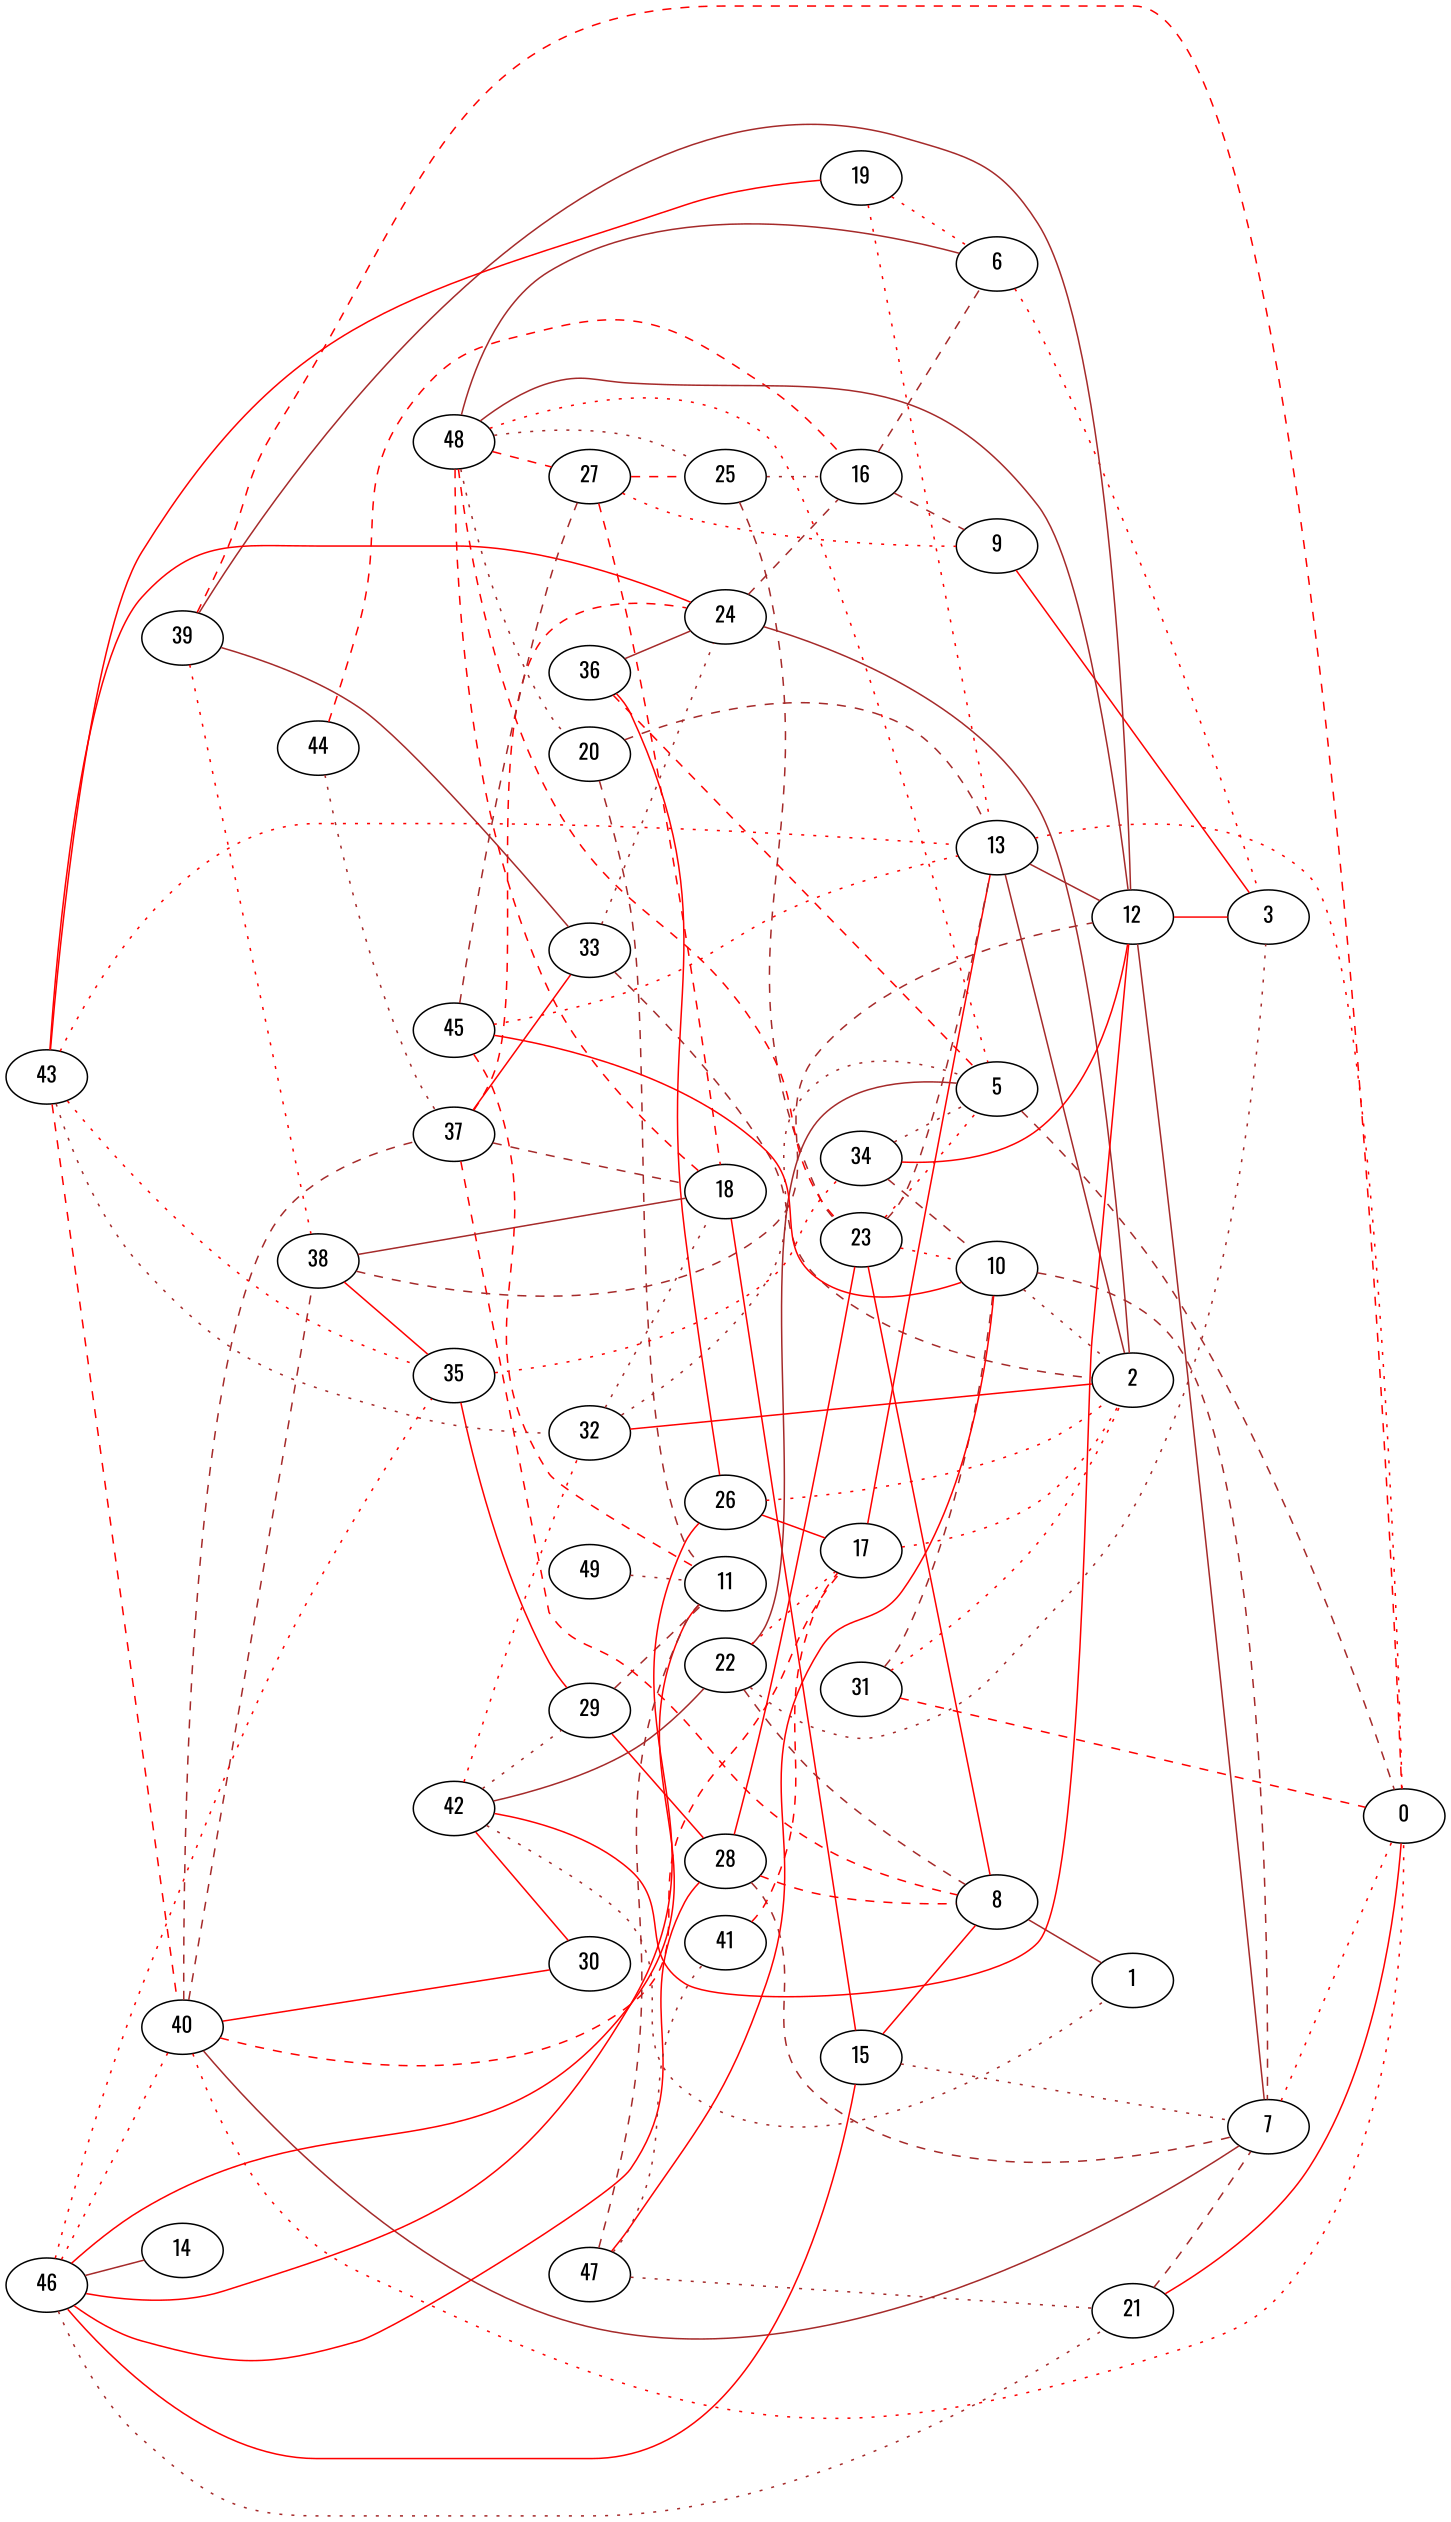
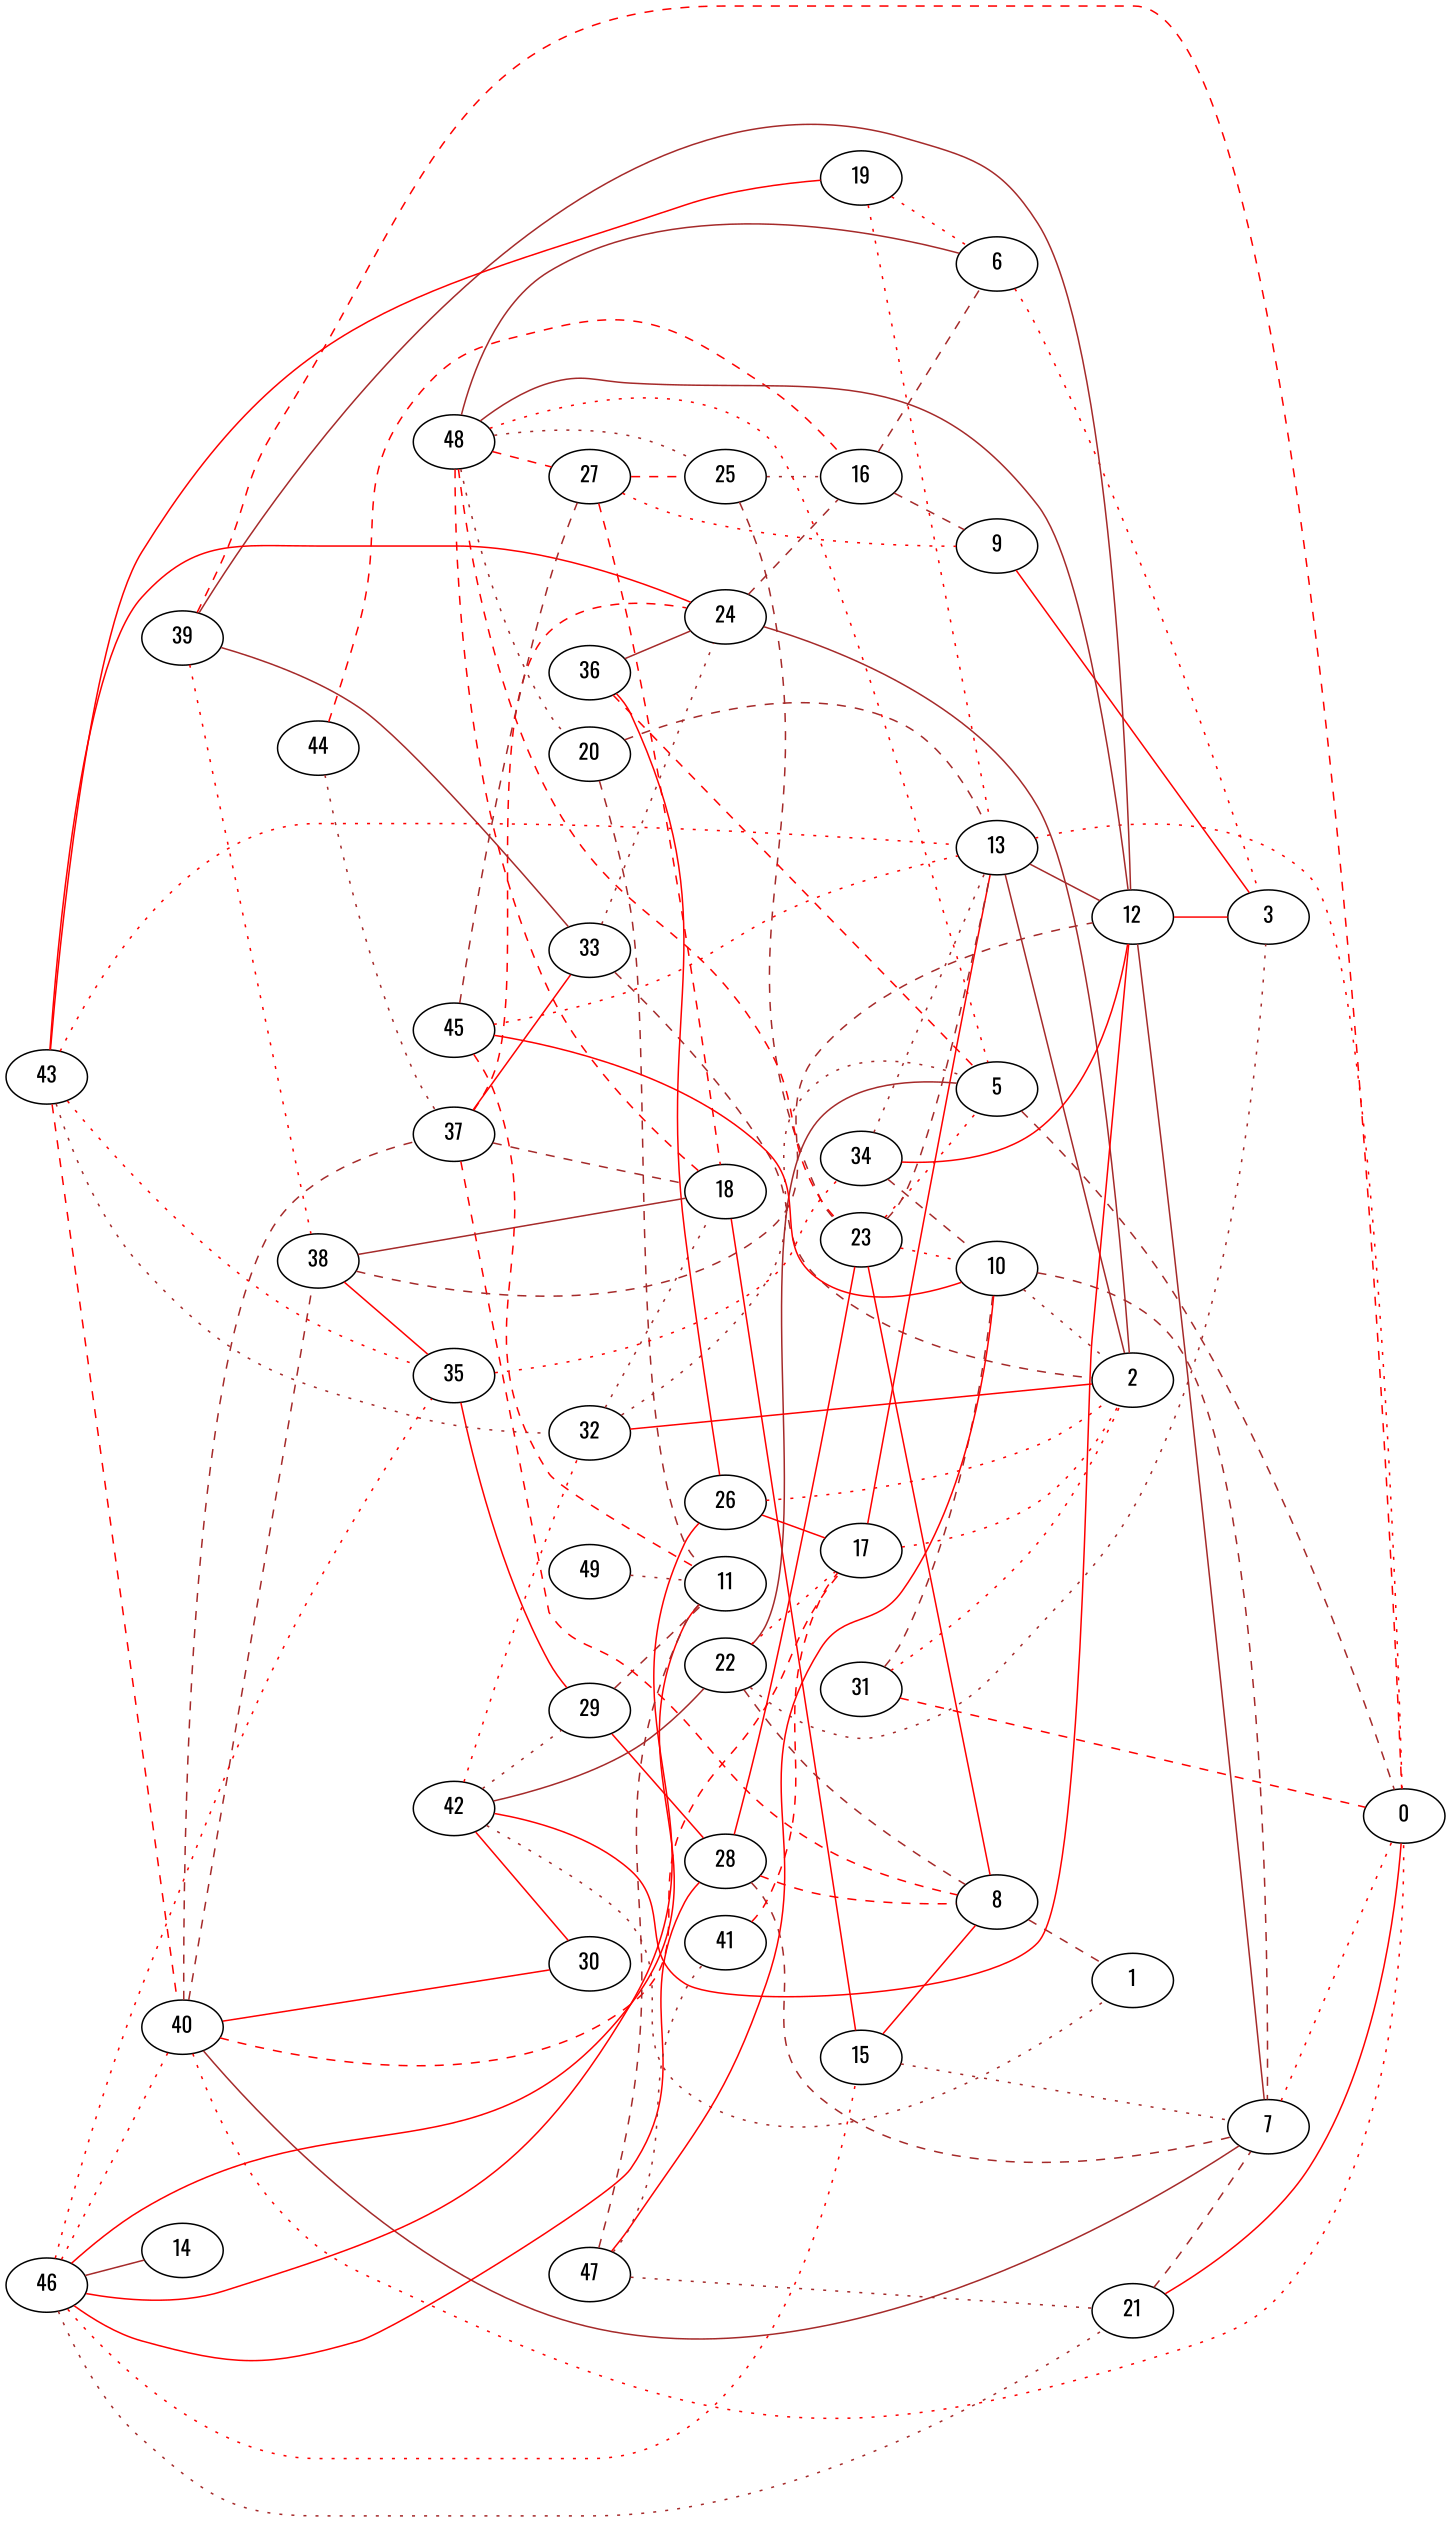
(919, 1129) -> (929, 1003)
(1065, 1941) -> (1065, 1941)
(551, 2459) -> (551, 2459)
